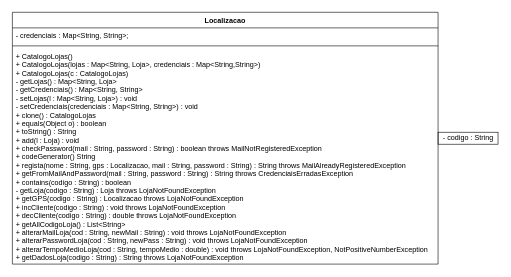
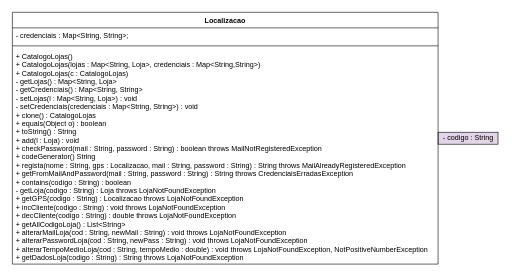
(468, 138) -> (468, 138)
